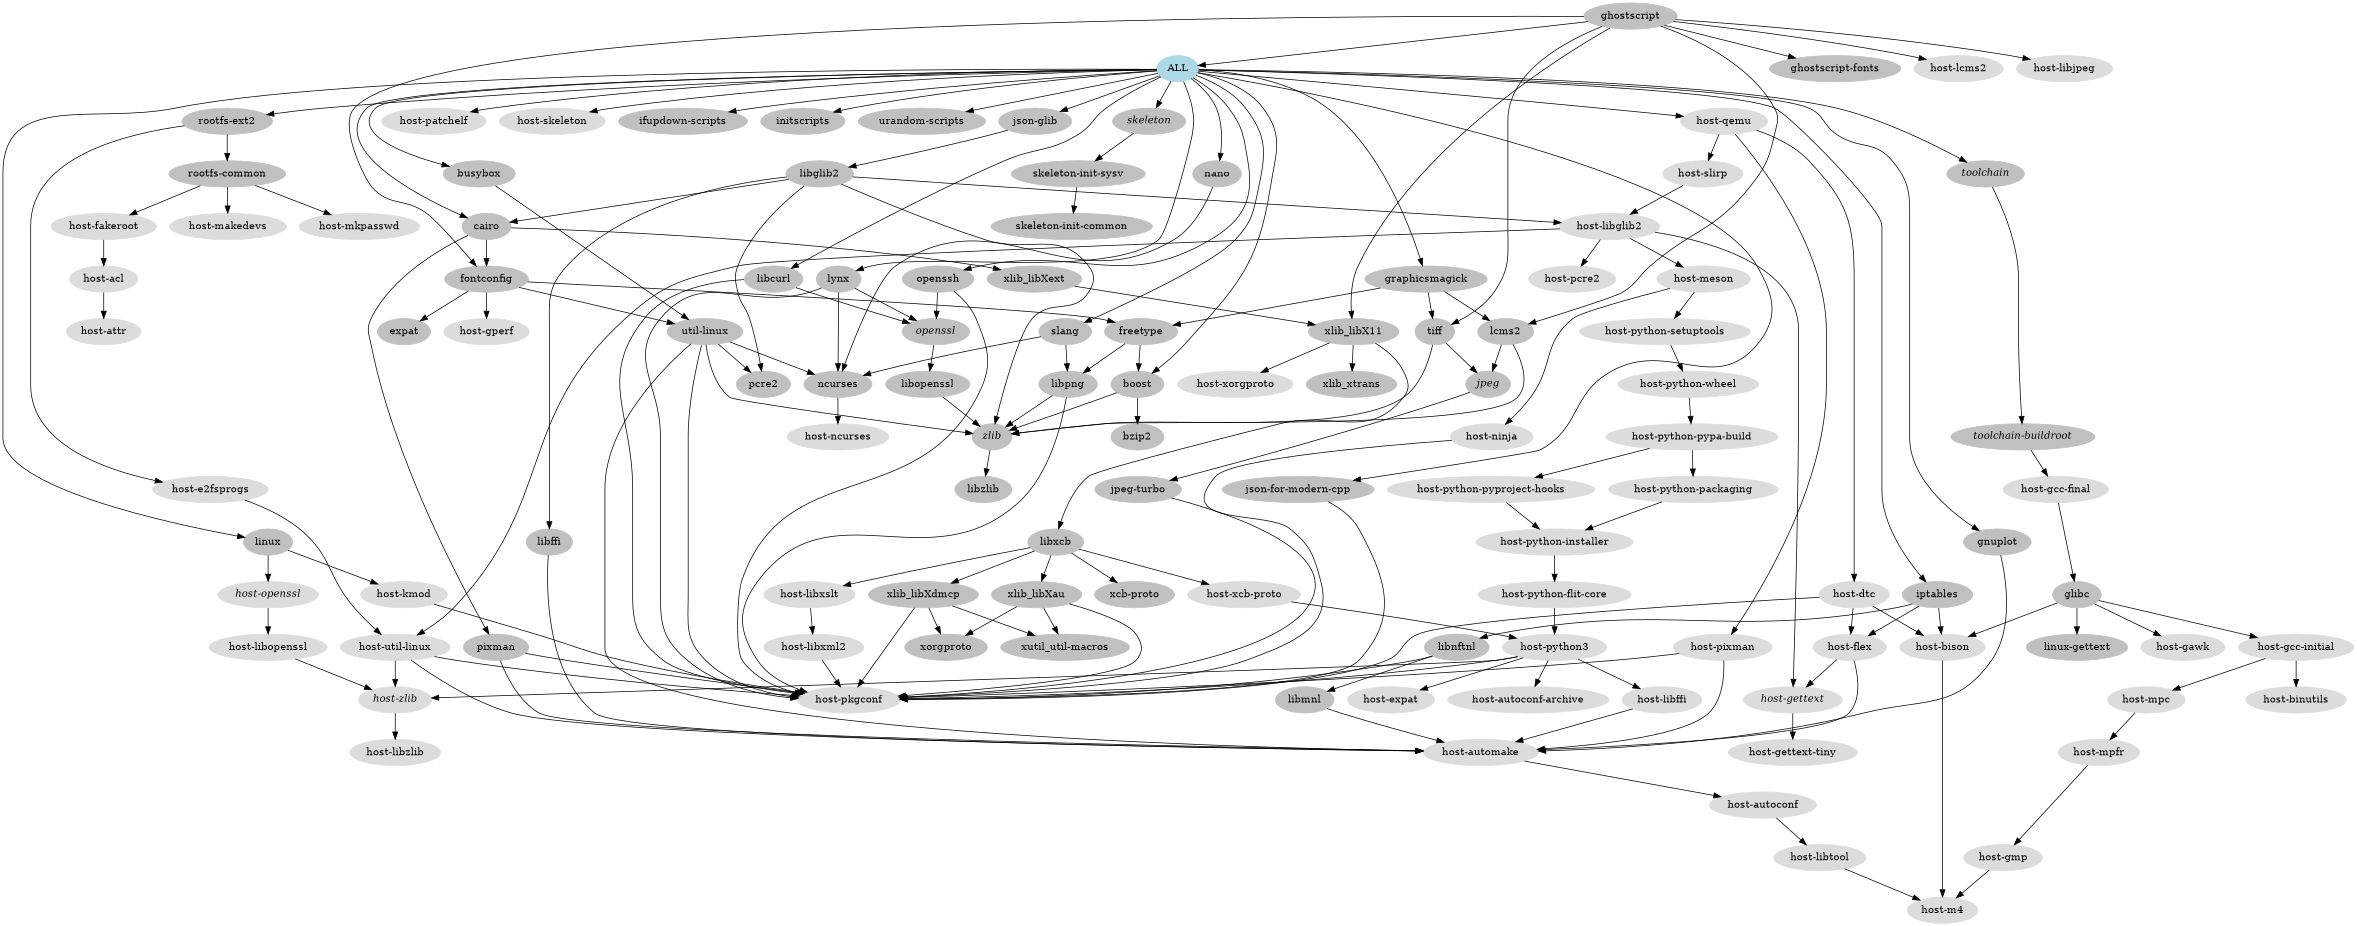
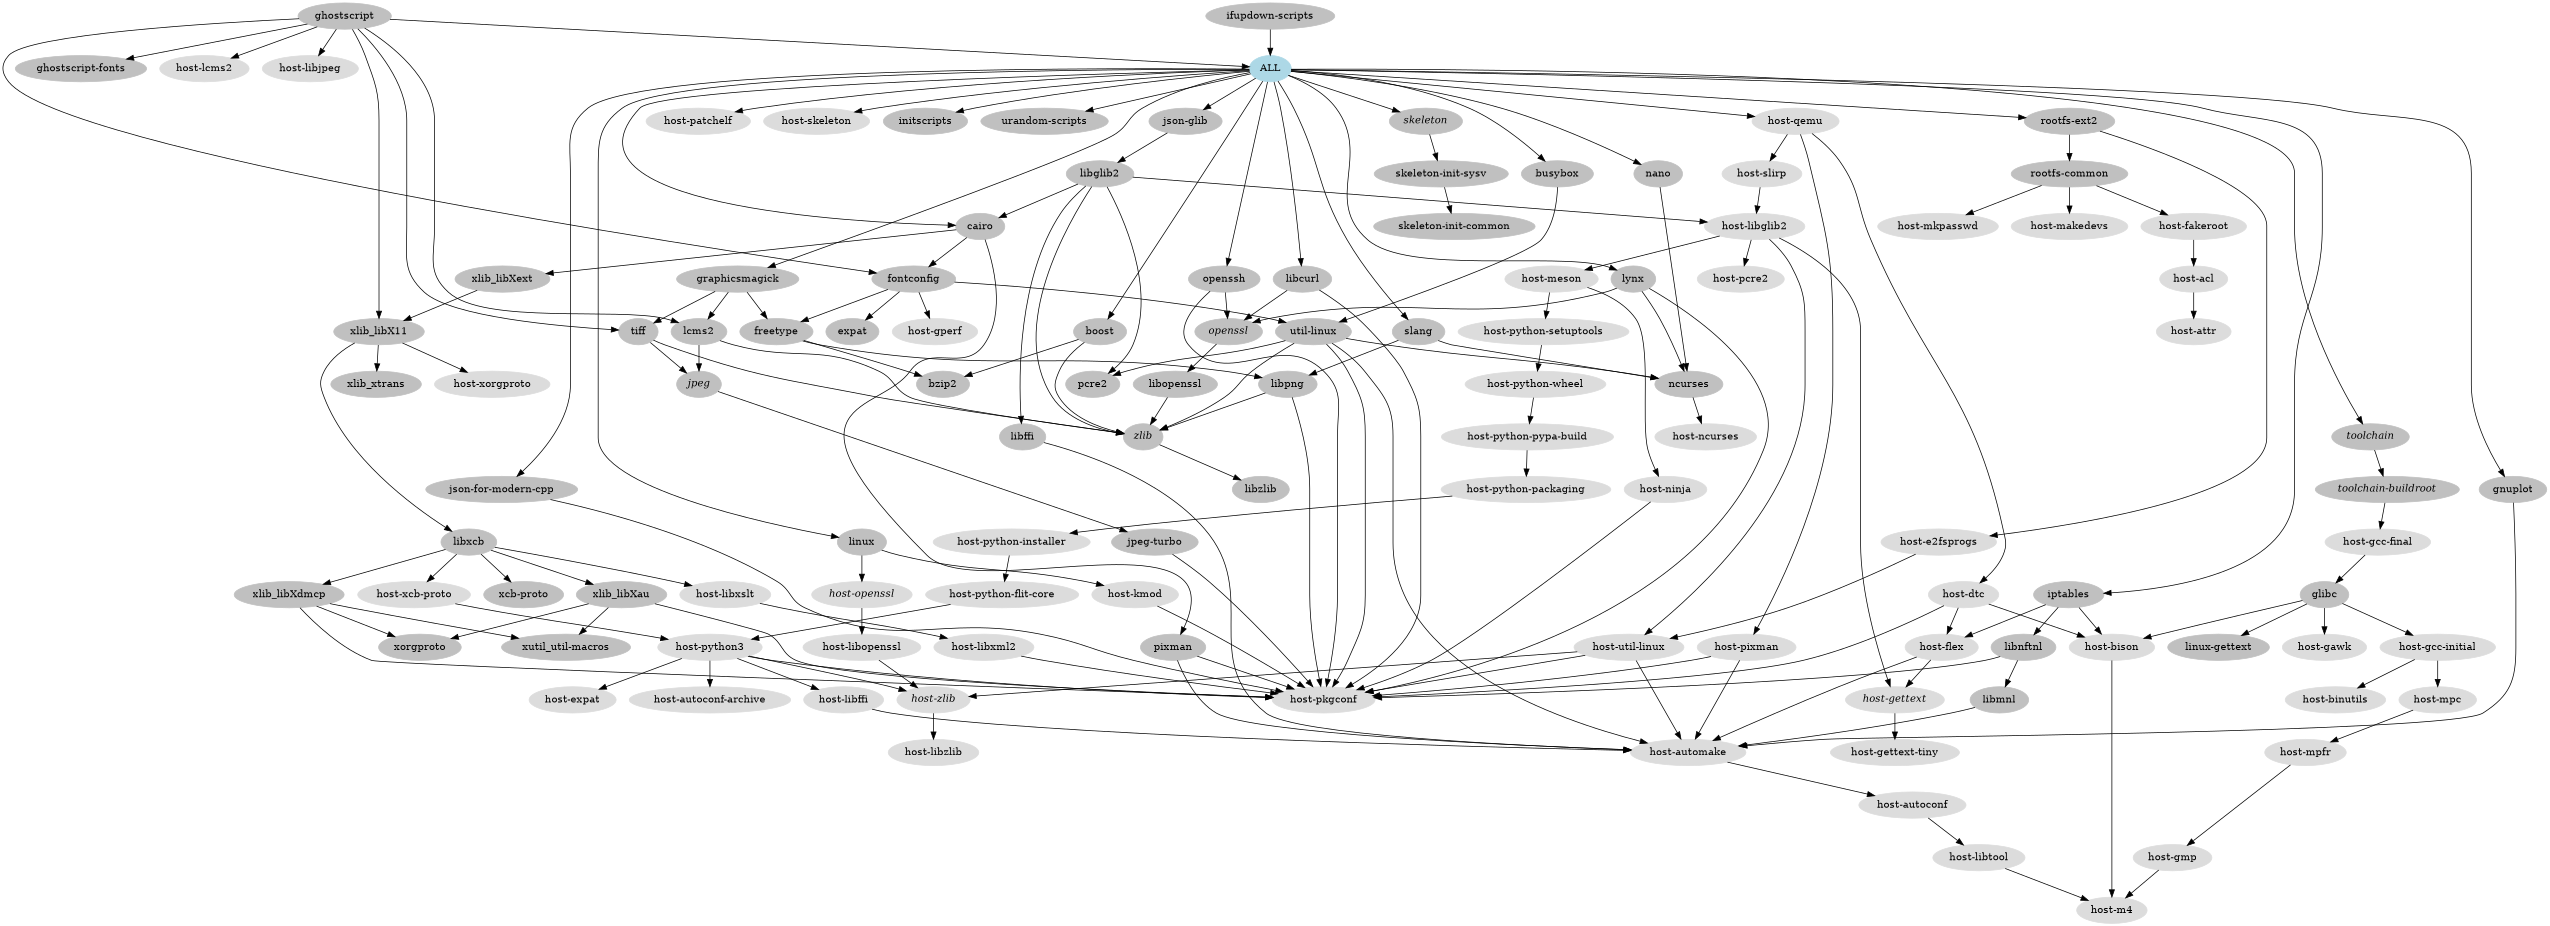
(946, 87) -> (1270, 39)
(1140, 354) -> (859, 357)
(1491, 489) -> none
